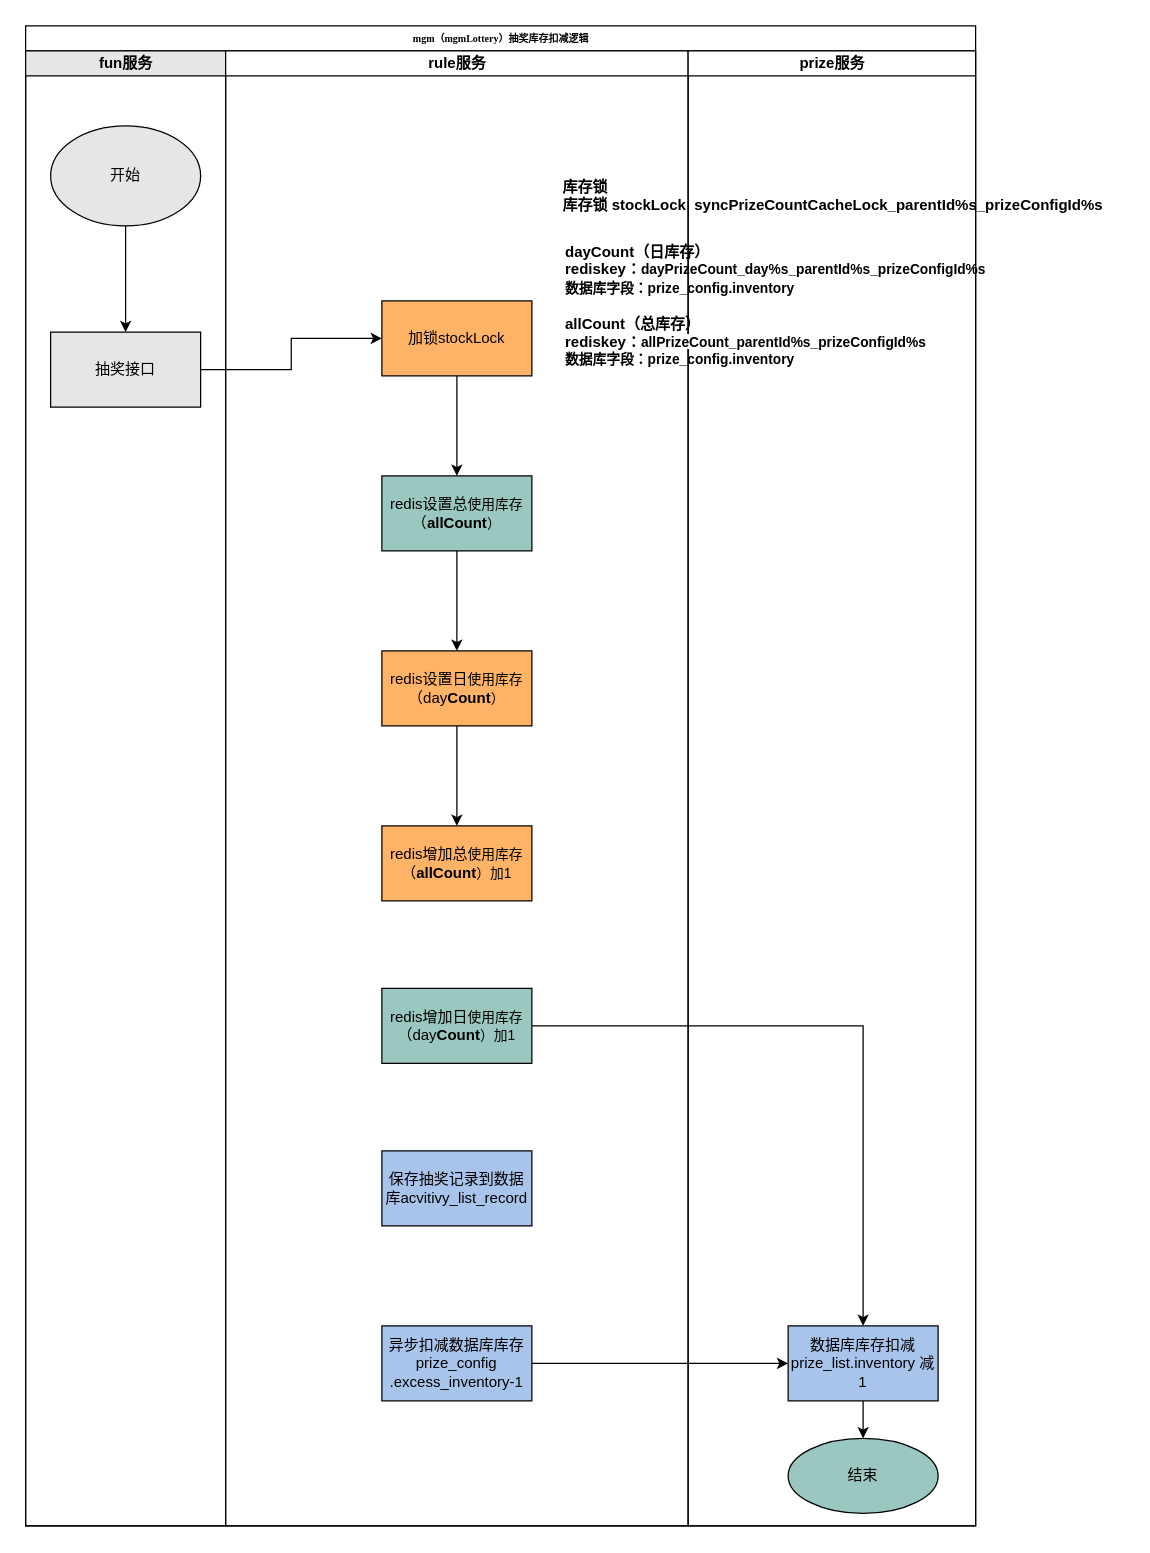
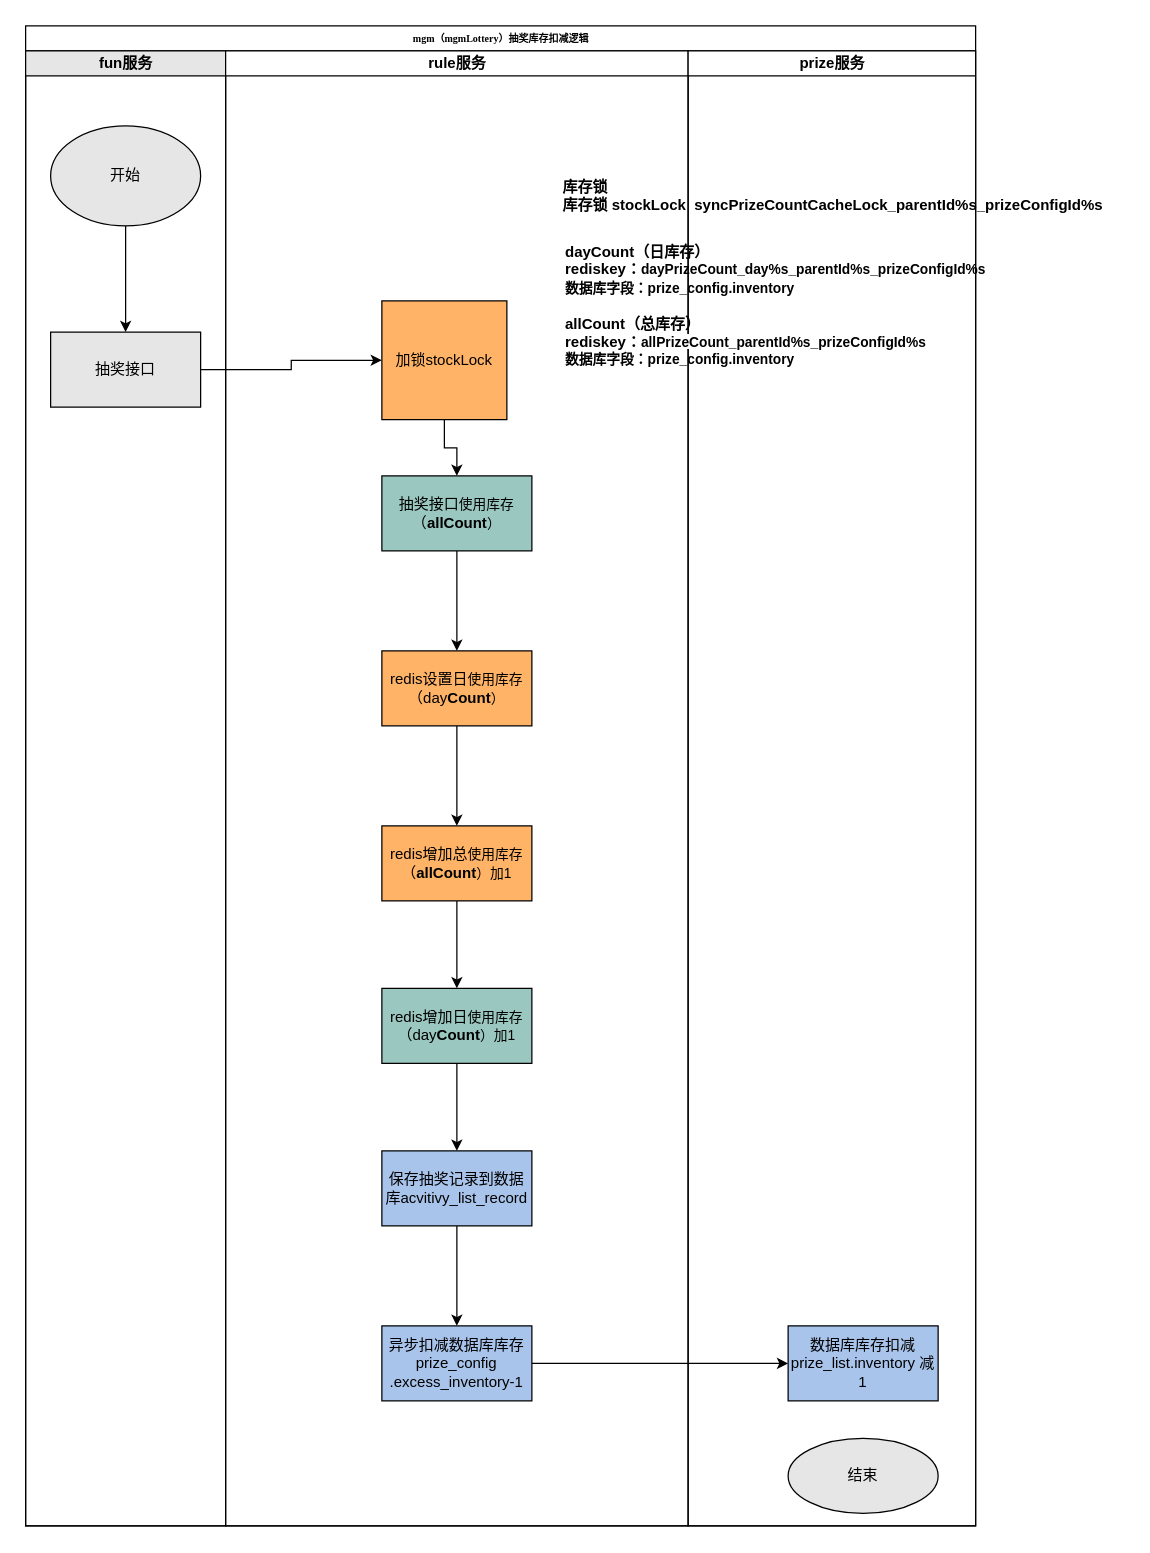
(457, 338) -> (444, 360)
(457, 513) -> (457, 513)
none -> (457, 940)
(843, 1026) -> (457, 1102)
none -> (457, 1272)
(863, 1424) -> none
(863, 1476) -> (863, 1476)
